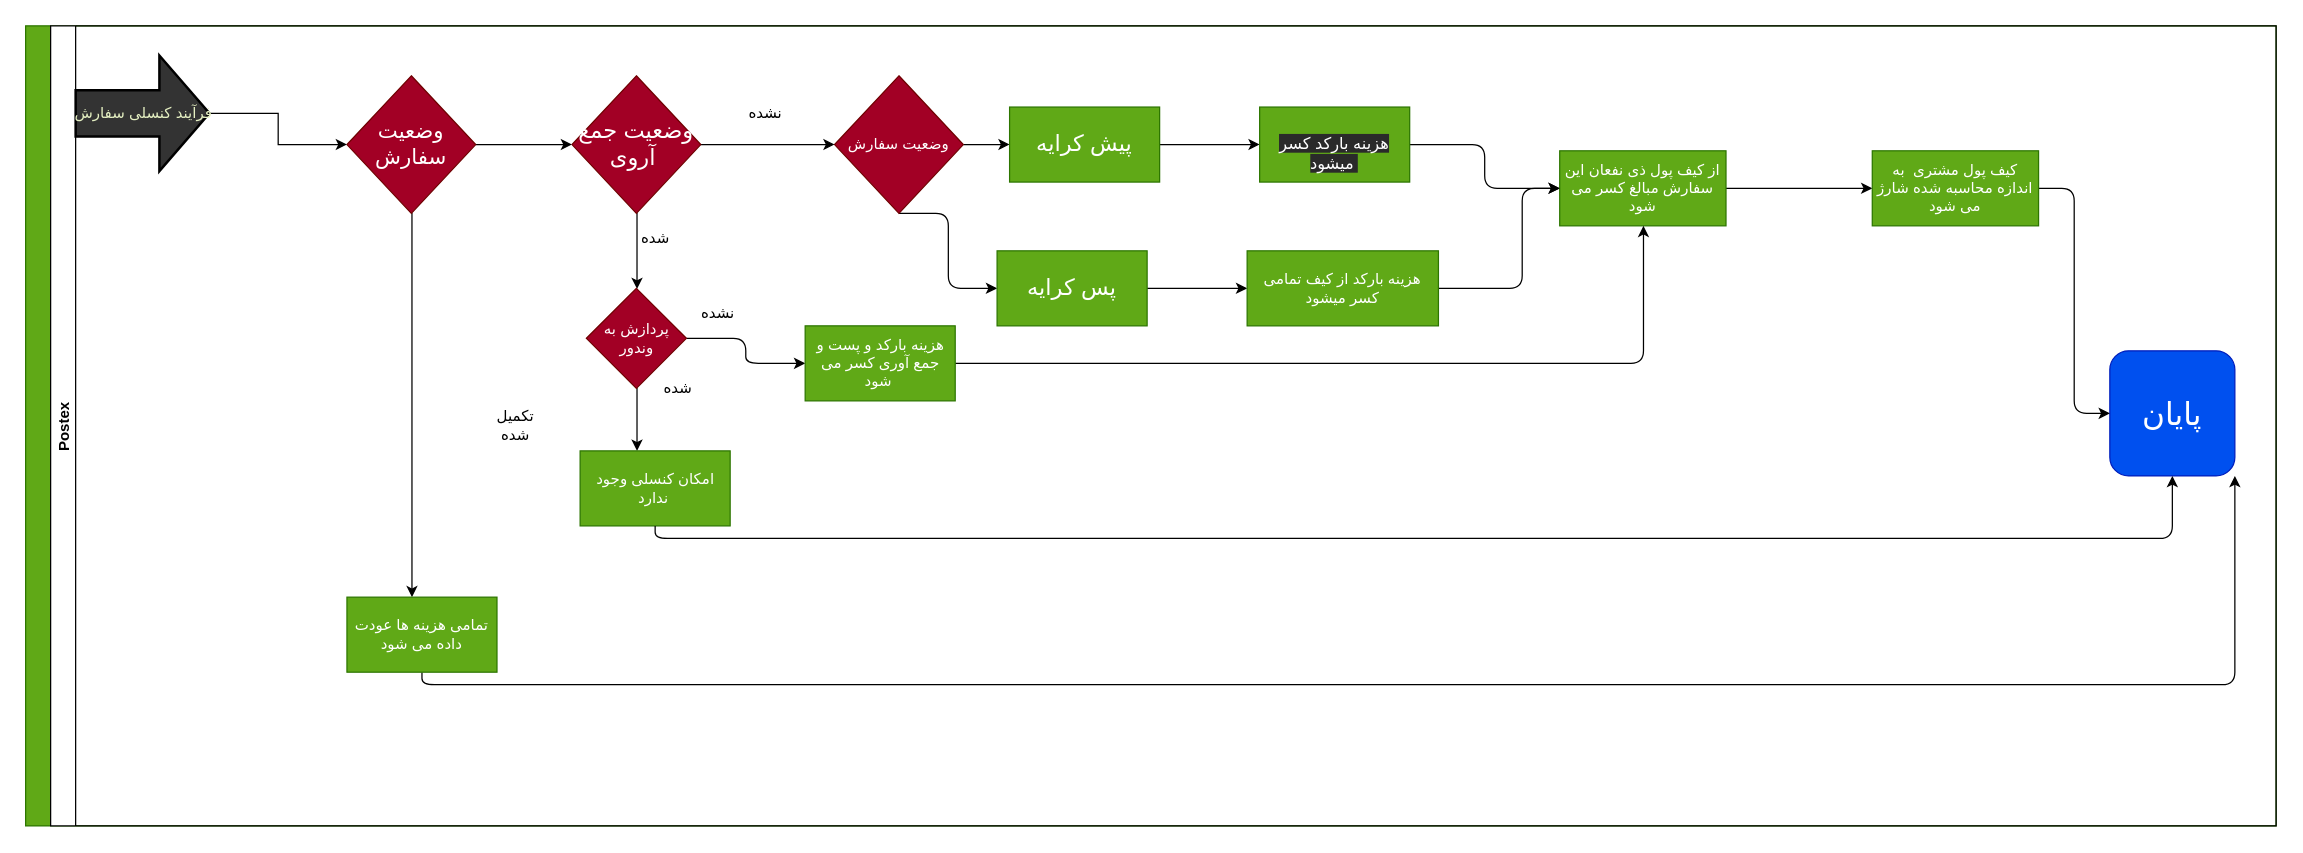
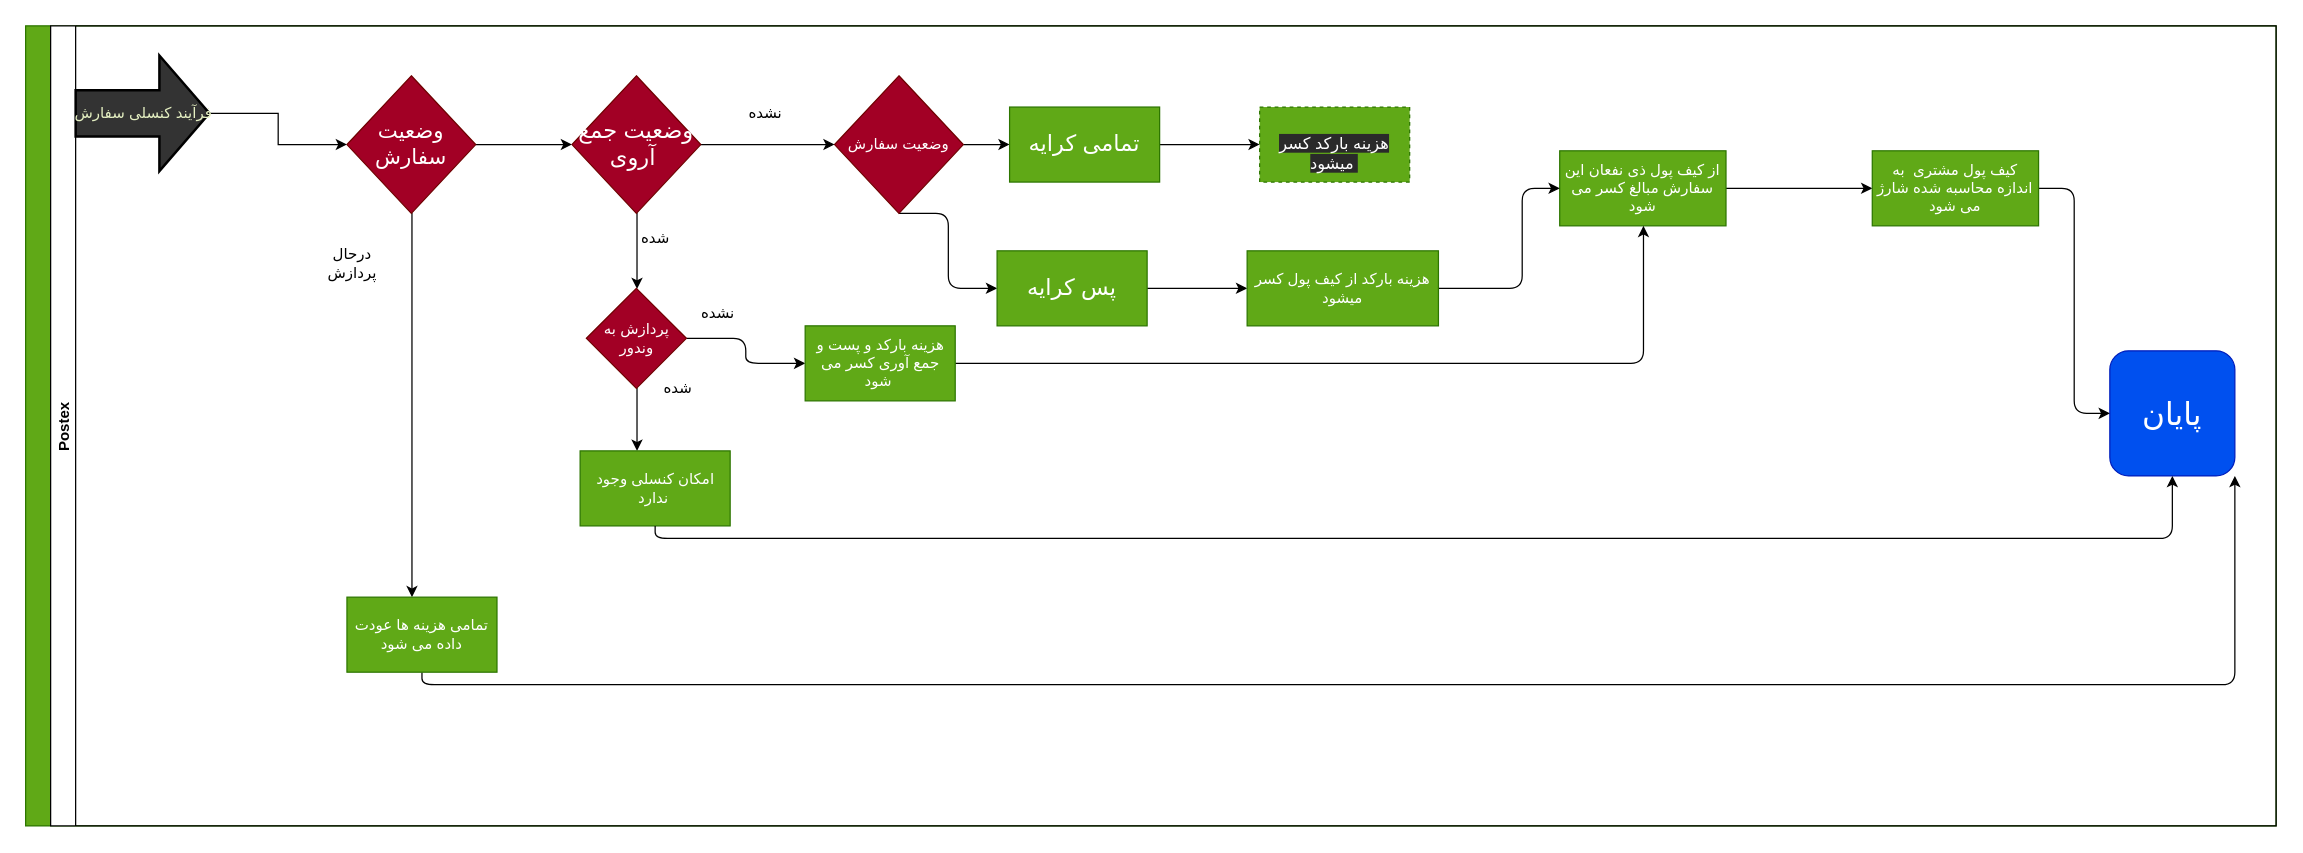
(1084, 144) -> (1084, 144)
(1334, 144) -> (1334, 144)
(1480, 146) -> none
none -> (352, 263)
(1343, 288) -> (1343, 288)
(516, 426) -> none
